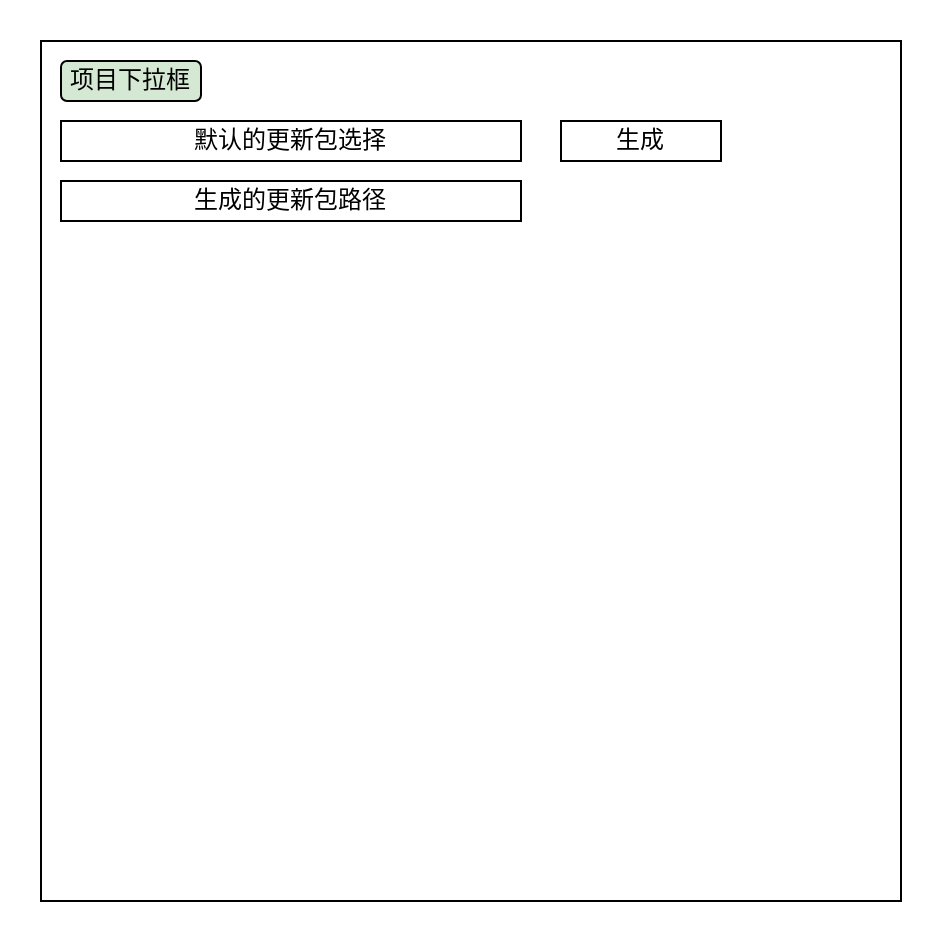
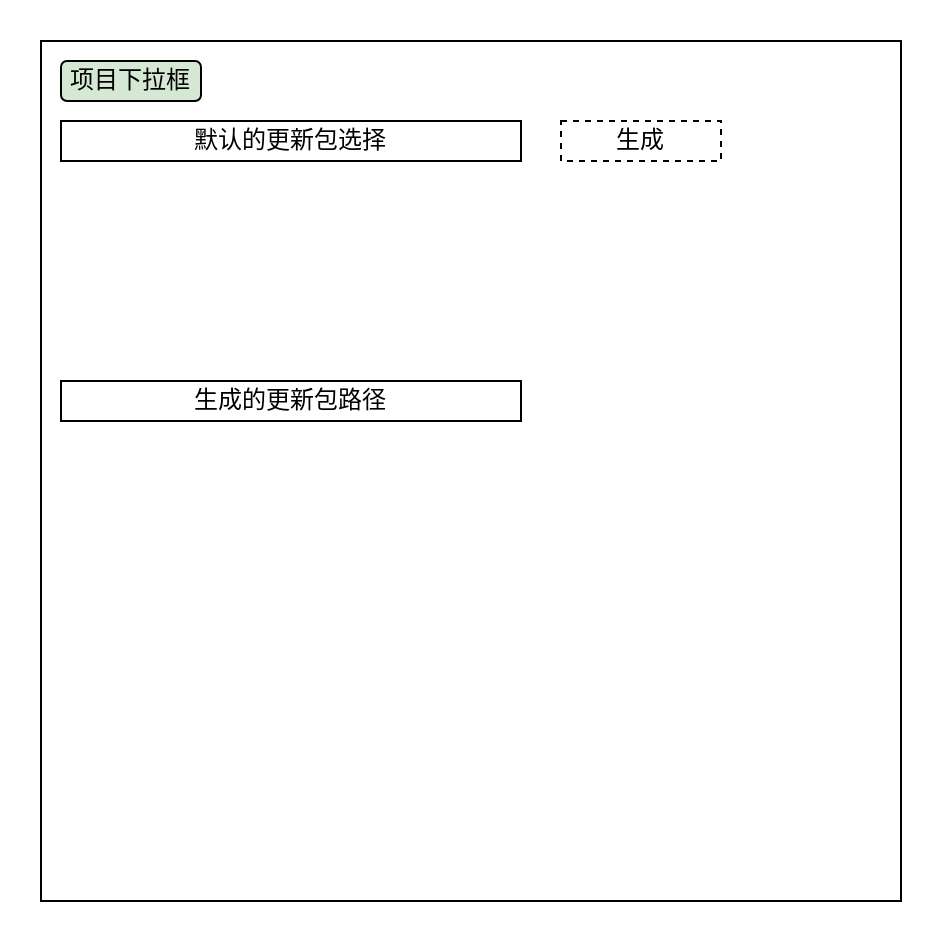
(641, 141) -> (641, 141)
(291, 201) -> (291, 401)
